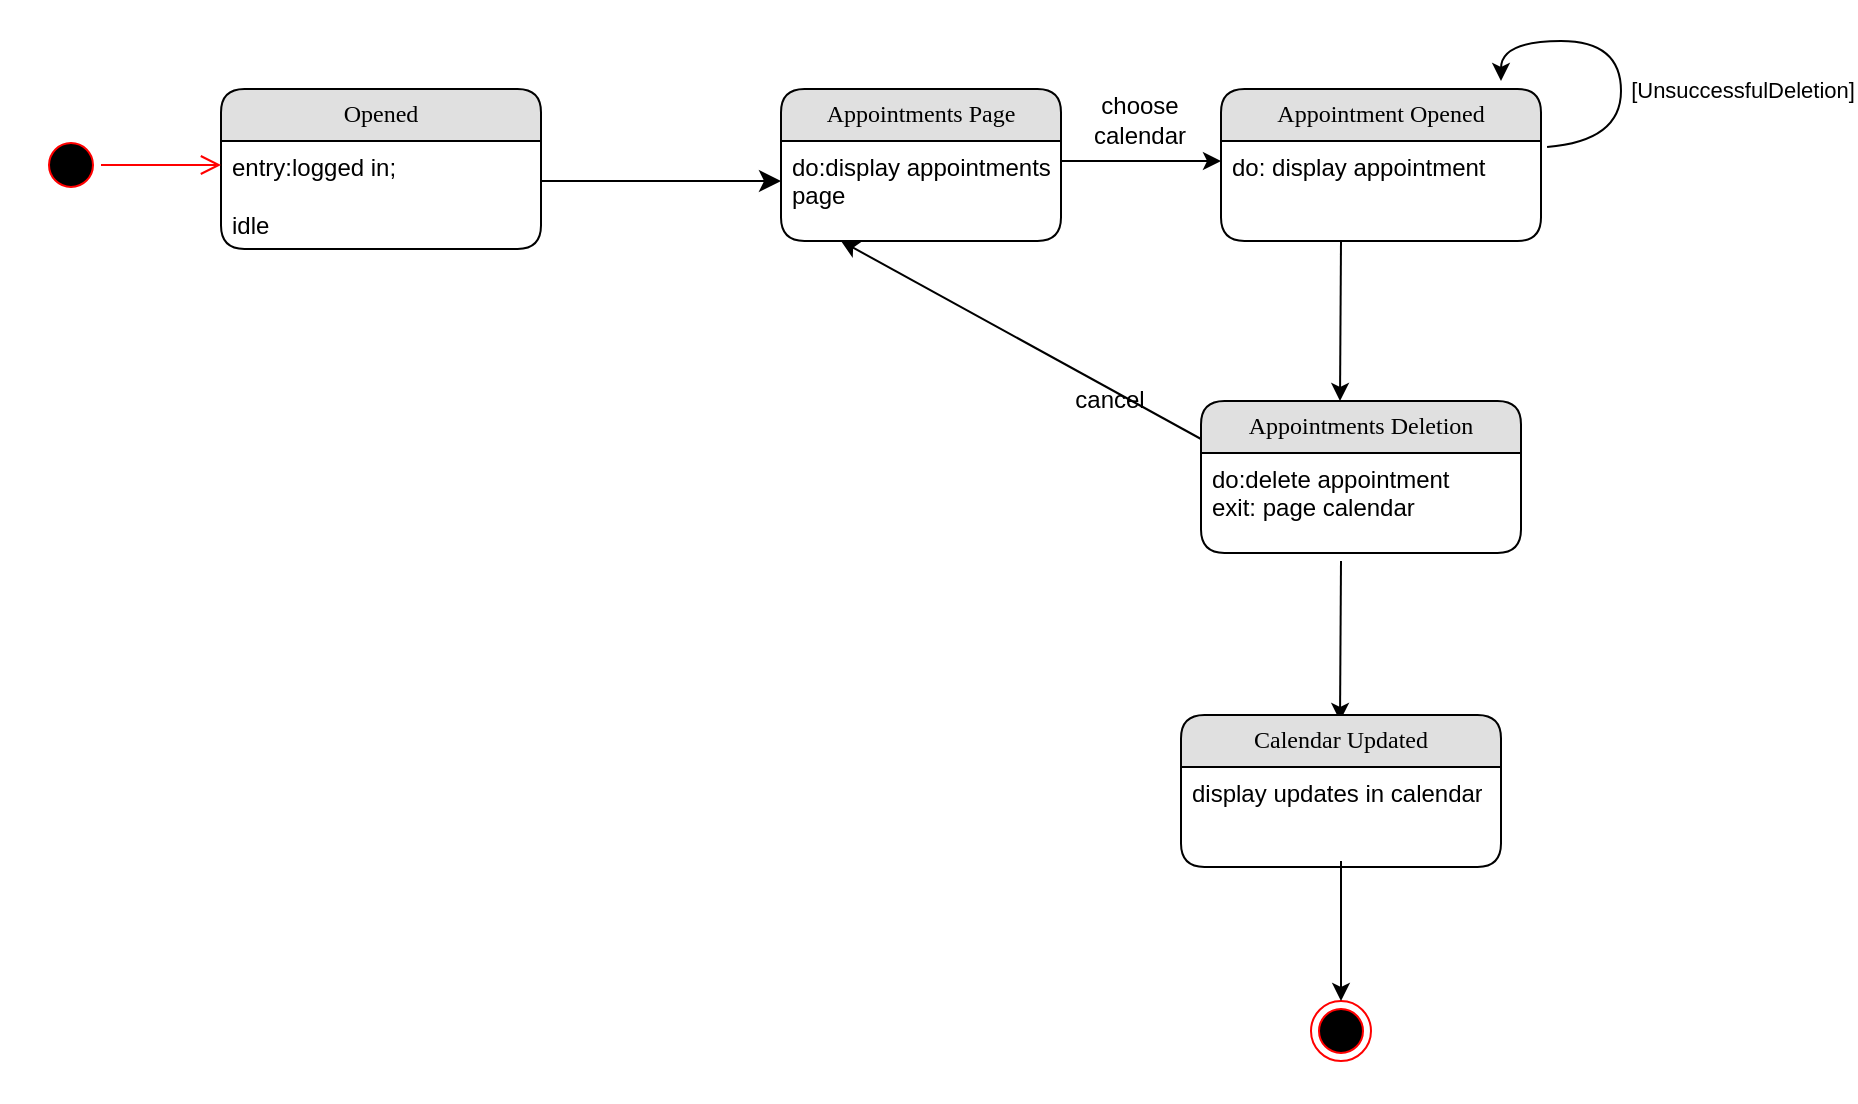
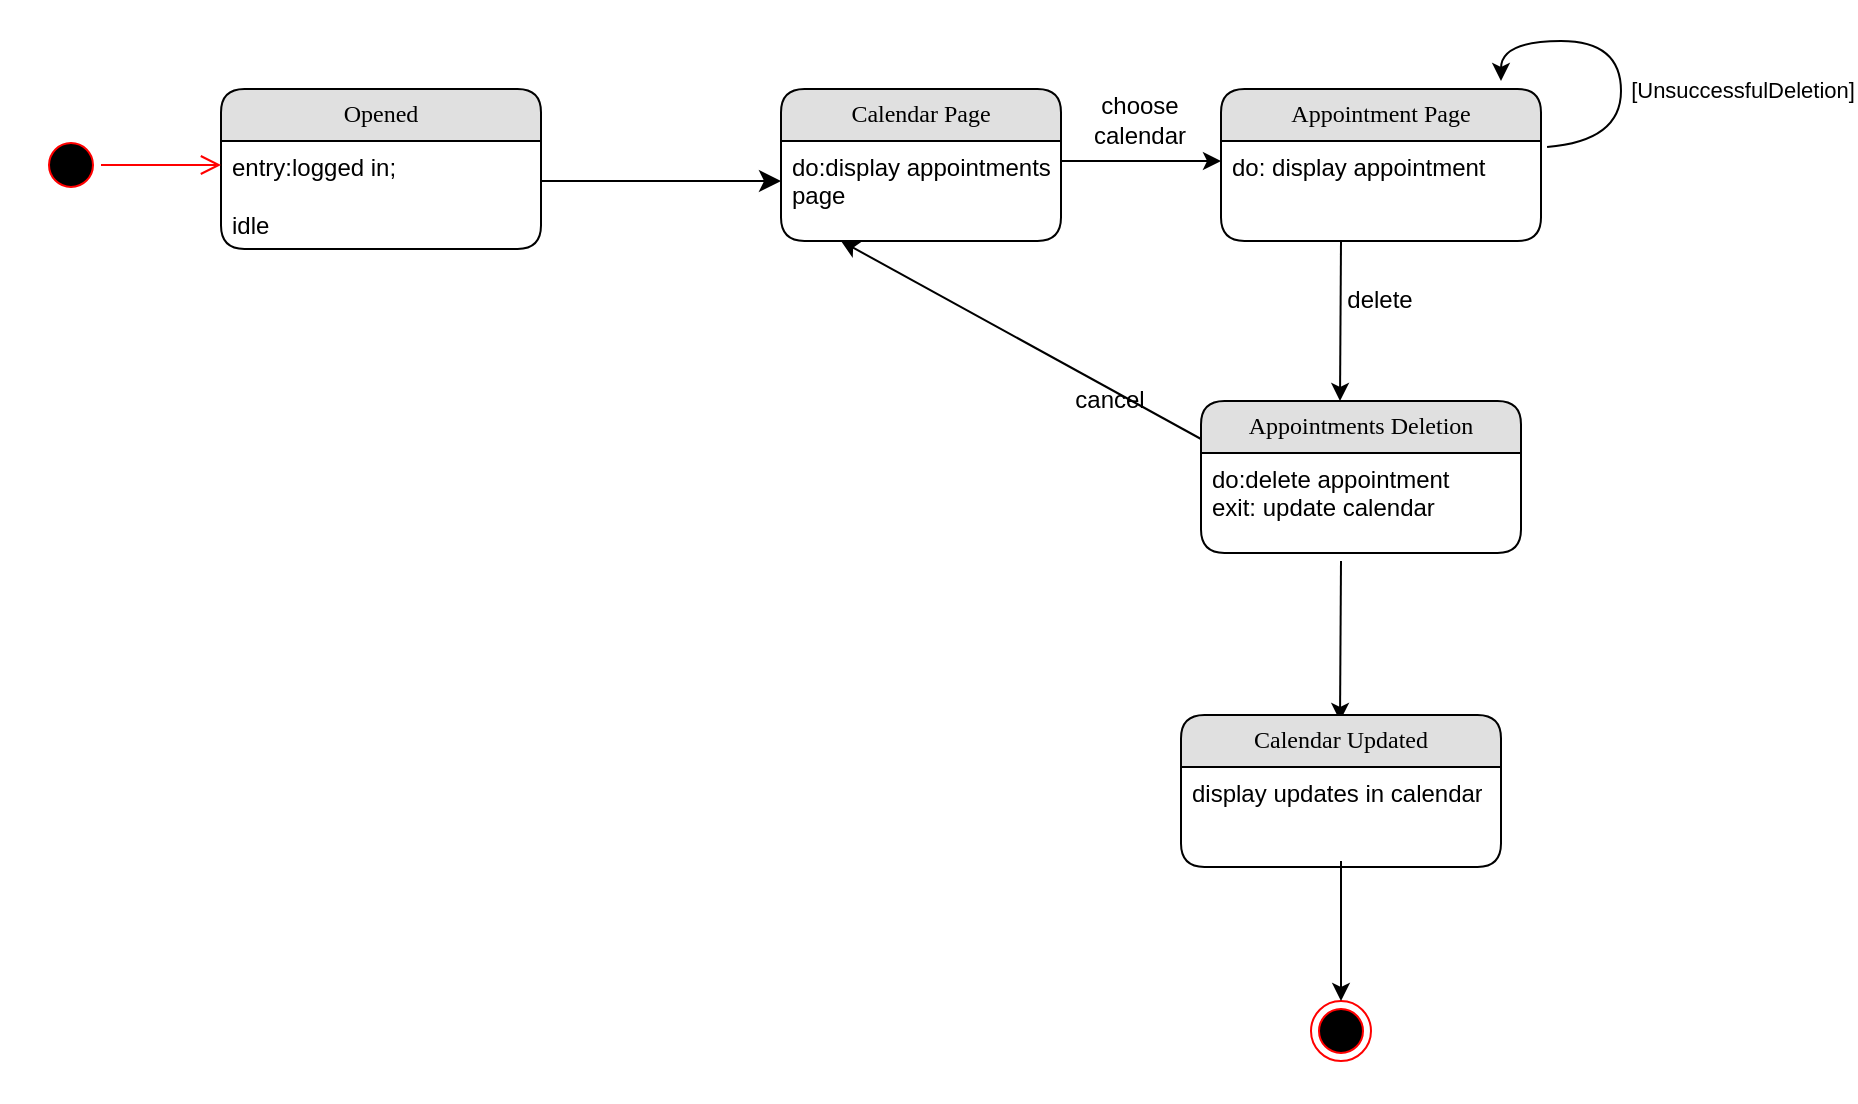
(922, 115) -> (922, 115)
(1382, 115) -> (1382, 115)
none -> (1381, 301)
(1342, 496) -> (1342, 496)
